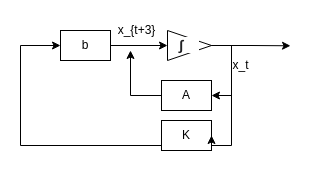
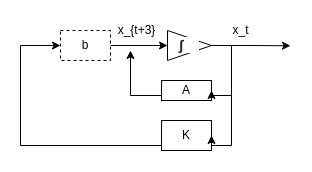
(86, 46) -> (86, 46)
(241, 66) -> (241, 31)
(187, 96) -> (187, 91)
